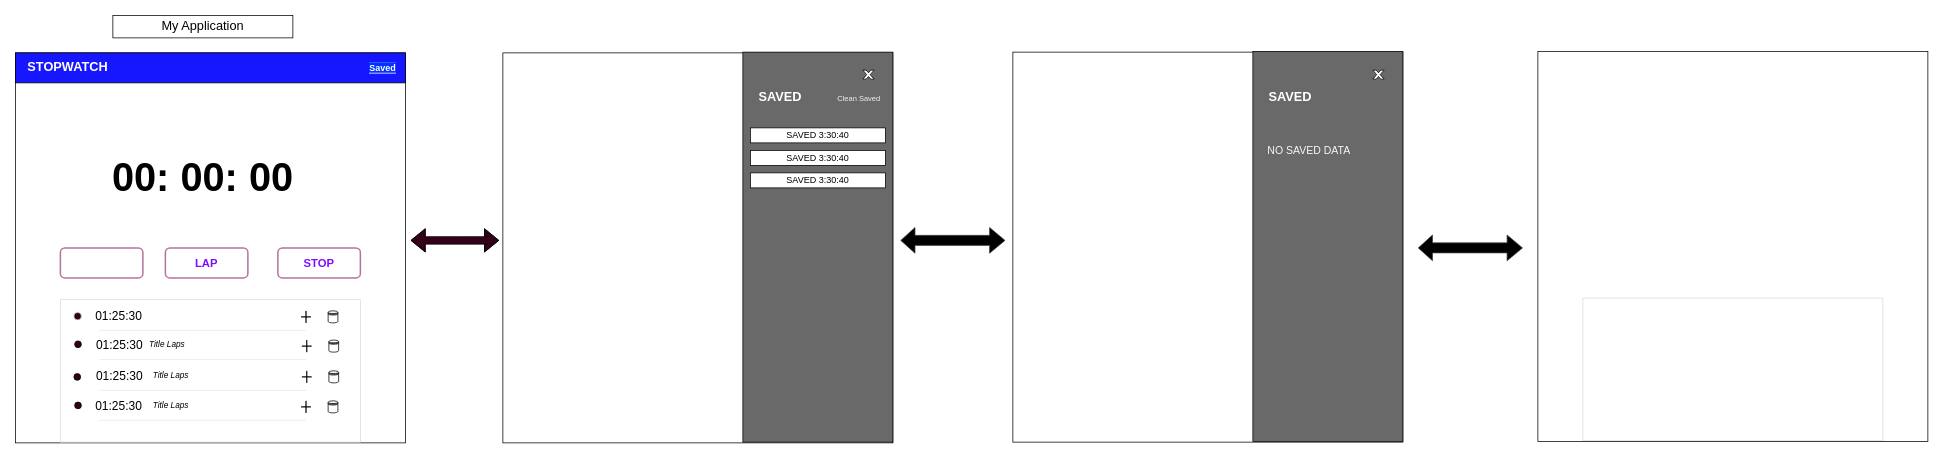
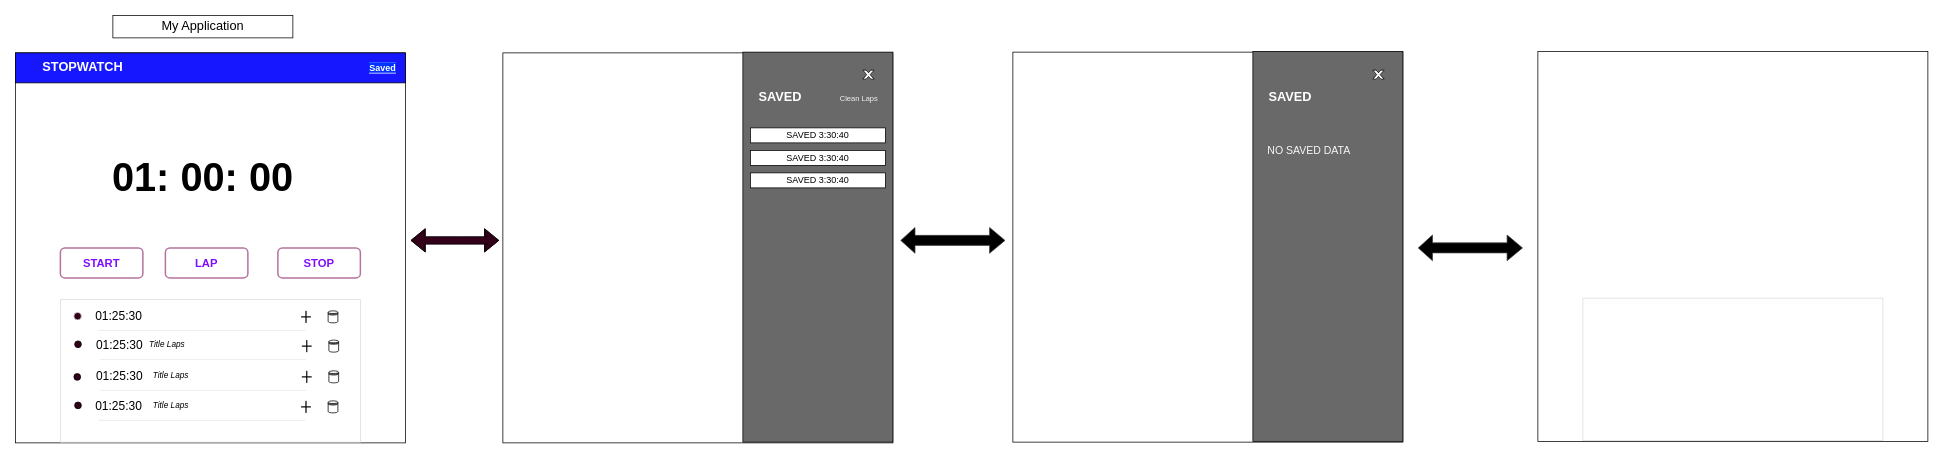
(68, 68) -> (83, 68)
(859, 98) -> (859, 98)
(203, 177) -> (203, 177)
none -> (102, 263)
